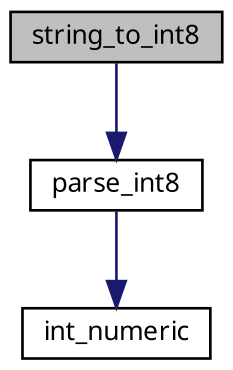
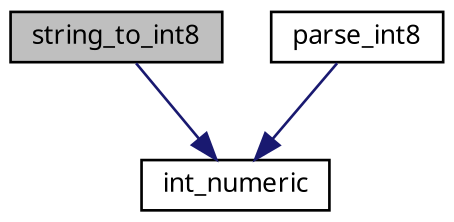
(116, 98) -> (167, 101)
